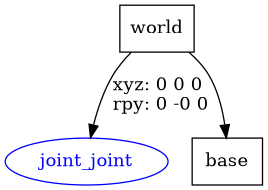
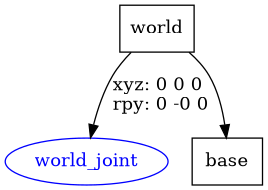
(87, 162) -> (87, 162)
